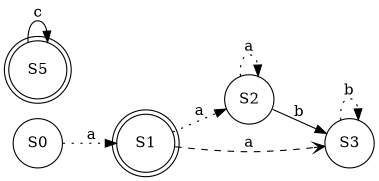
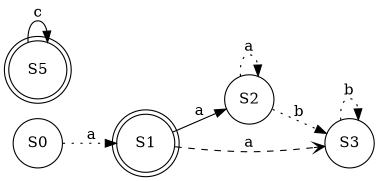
(294, 119) -> (294, 119)
(194, 123) -> (194, 123)
